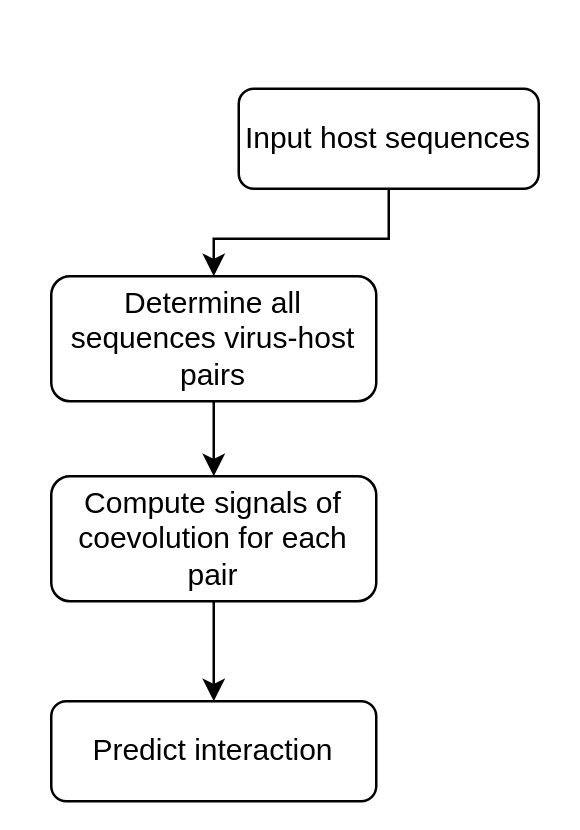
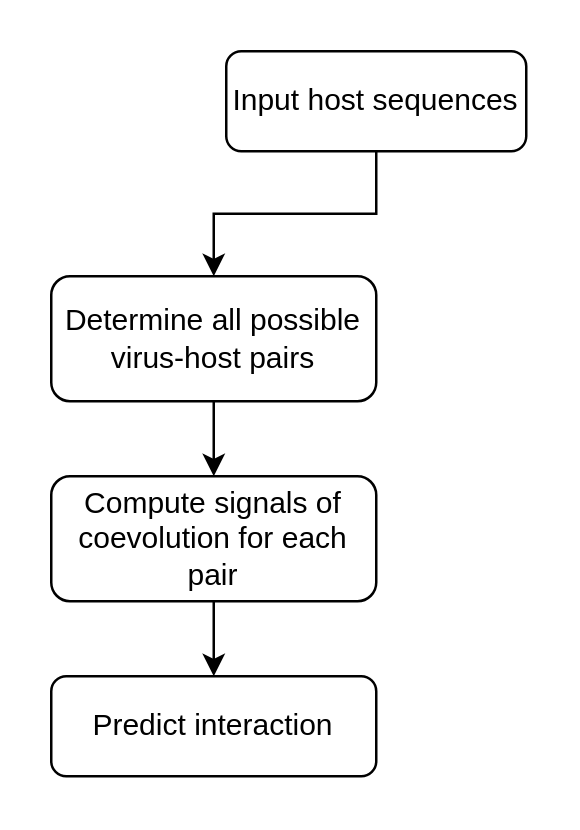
(389, 139) -> (376, 101)
(214, 339) -> (214, 339)
(214, 751) -> (214, 726)
